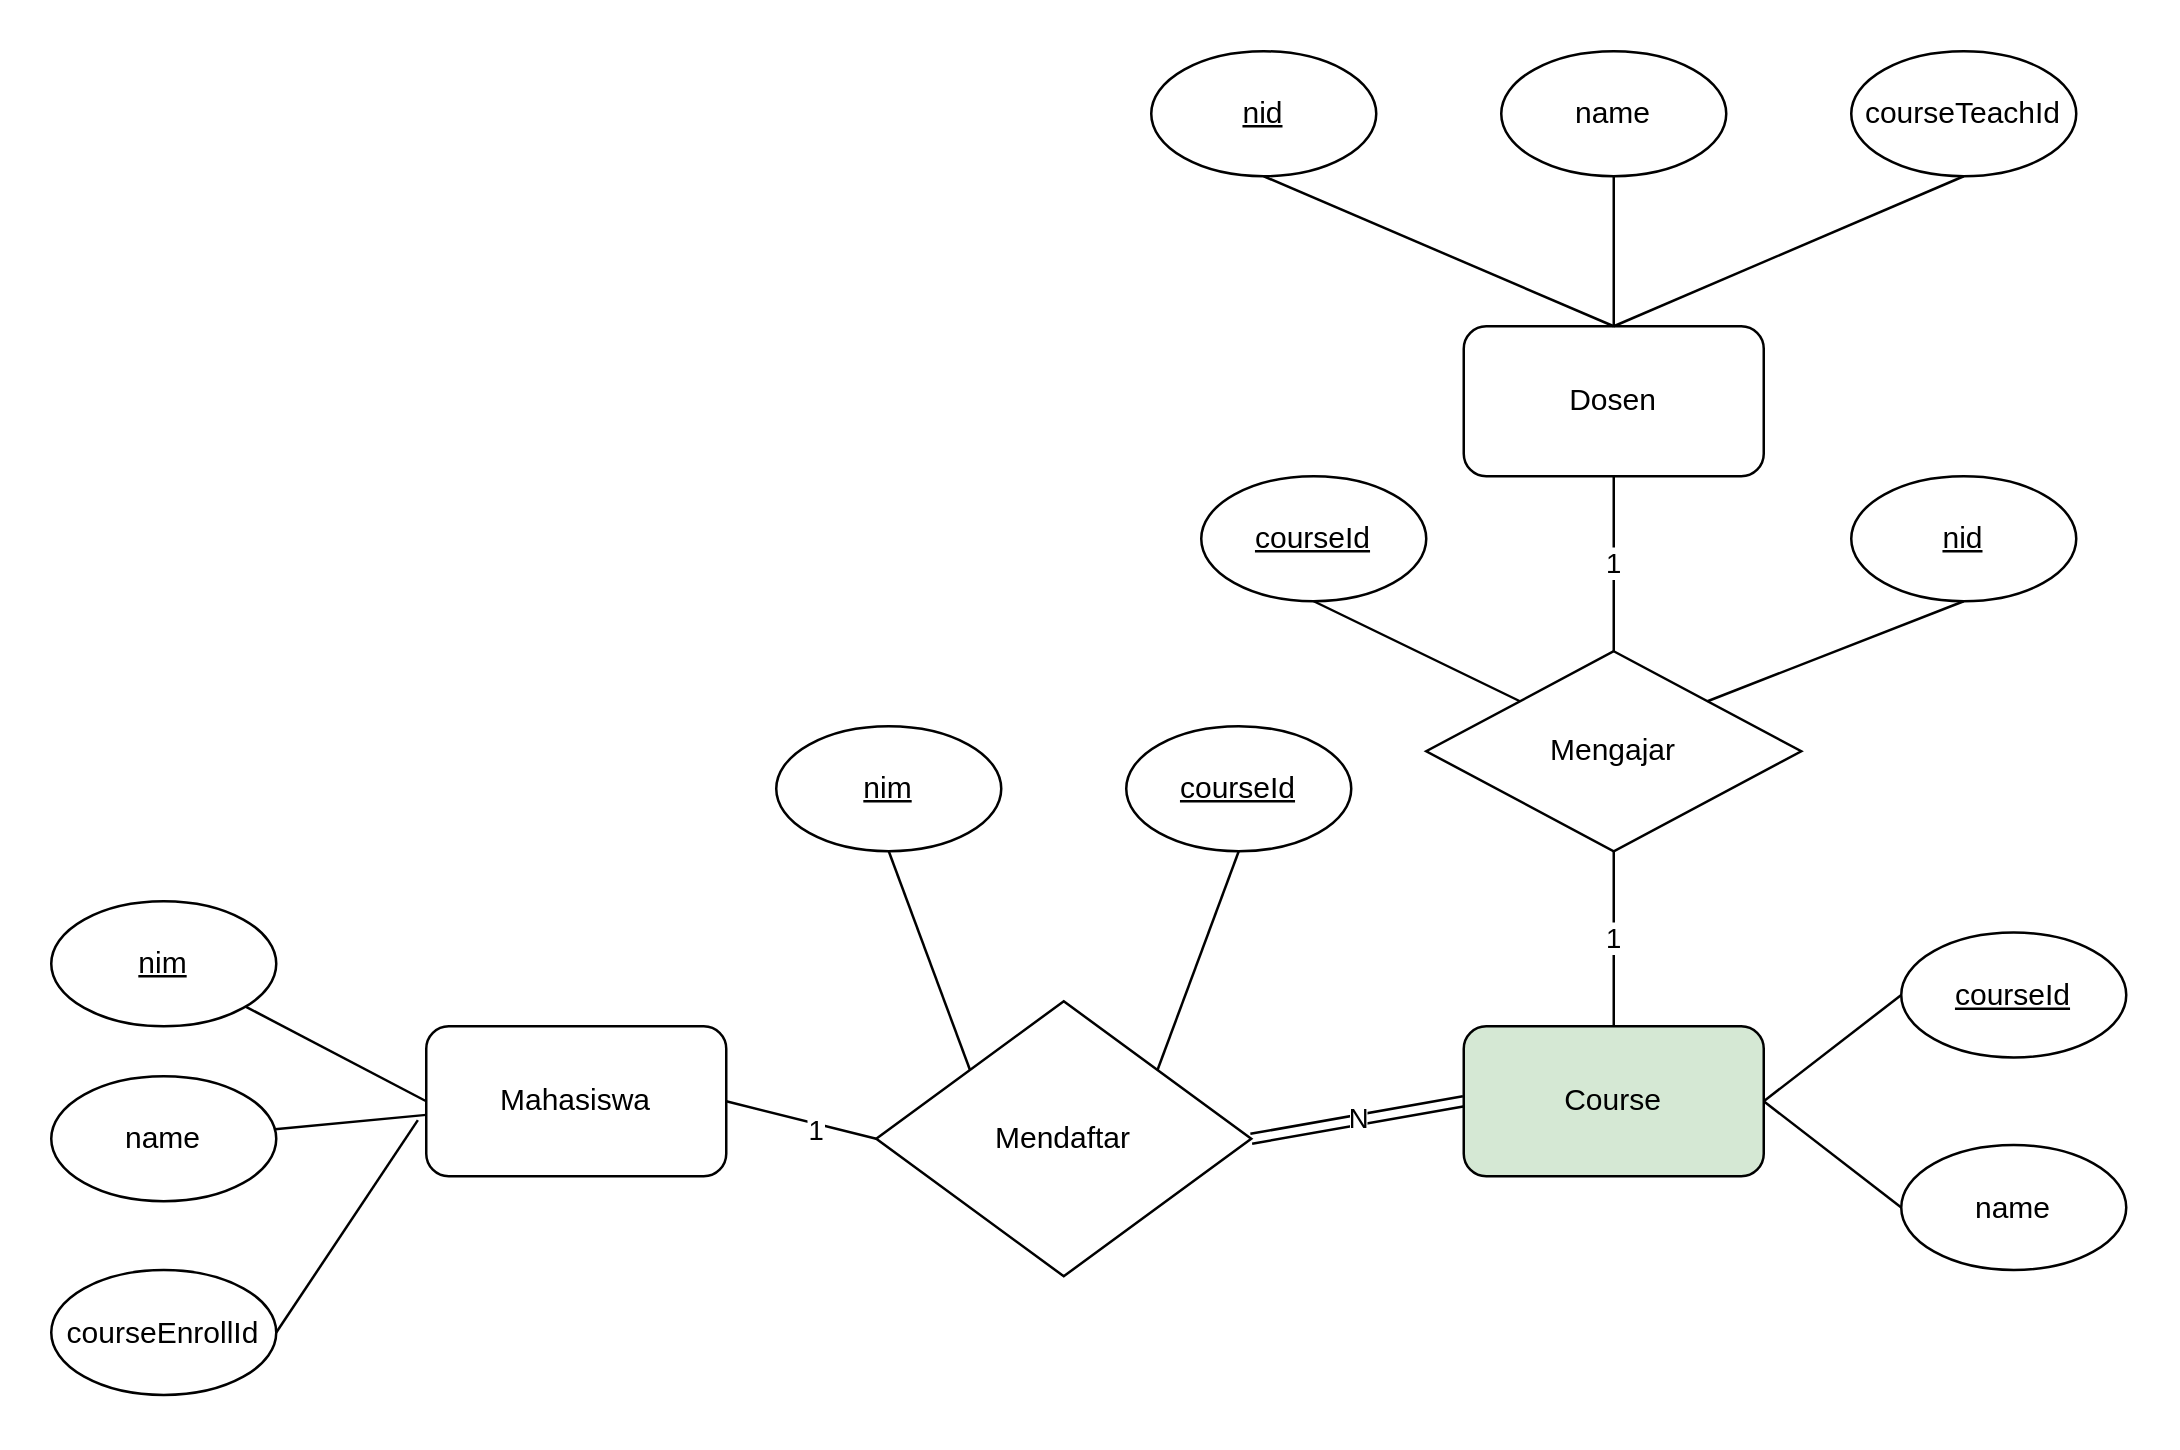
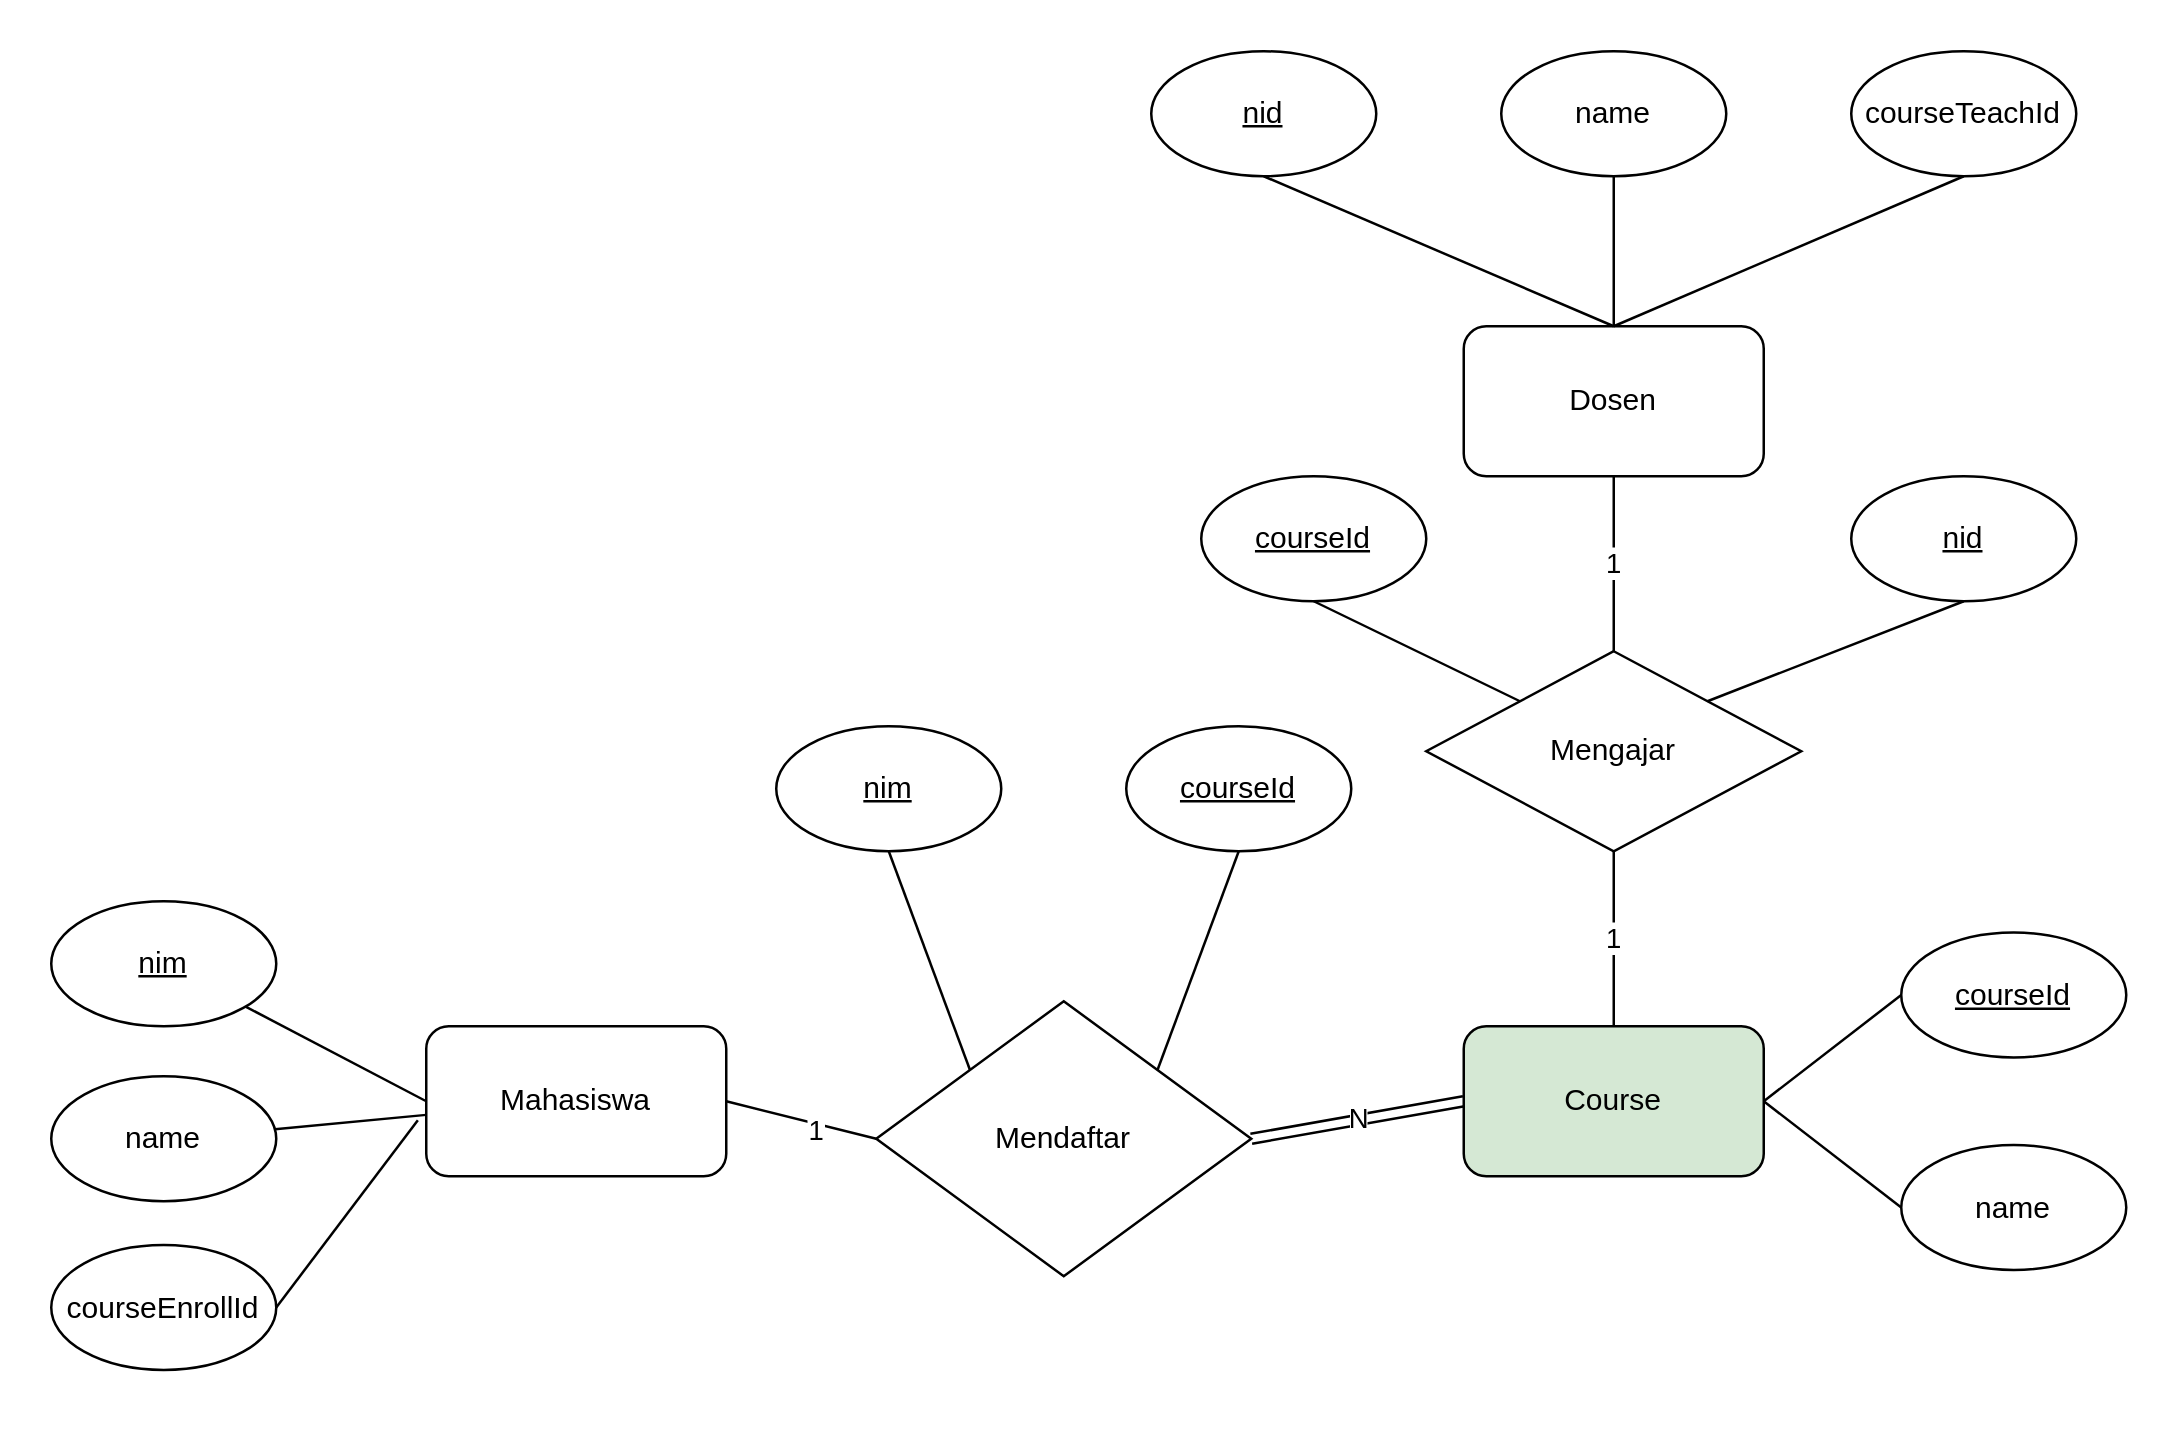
(164, 1333) -> (164, 1308)
